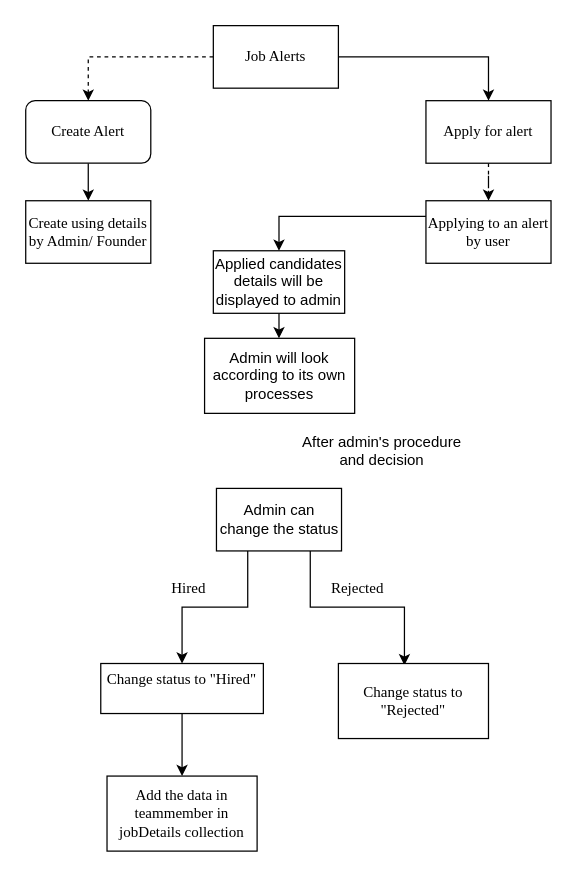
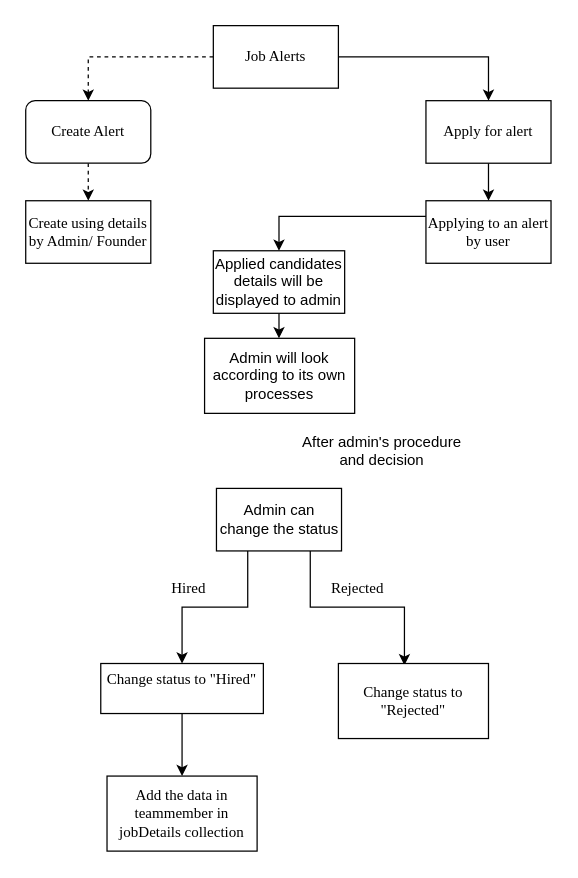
(488, 171) -> (488, 171)
(88, 178) -> (88, 178)
